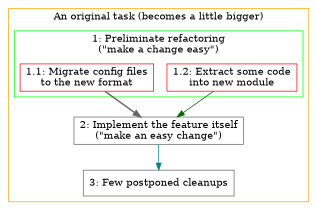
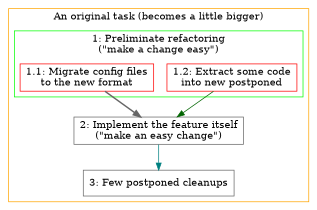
(232, 78) -> (232, 78)
